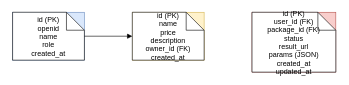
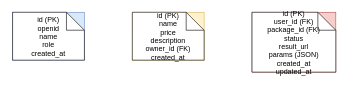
(126, 36) -> none
